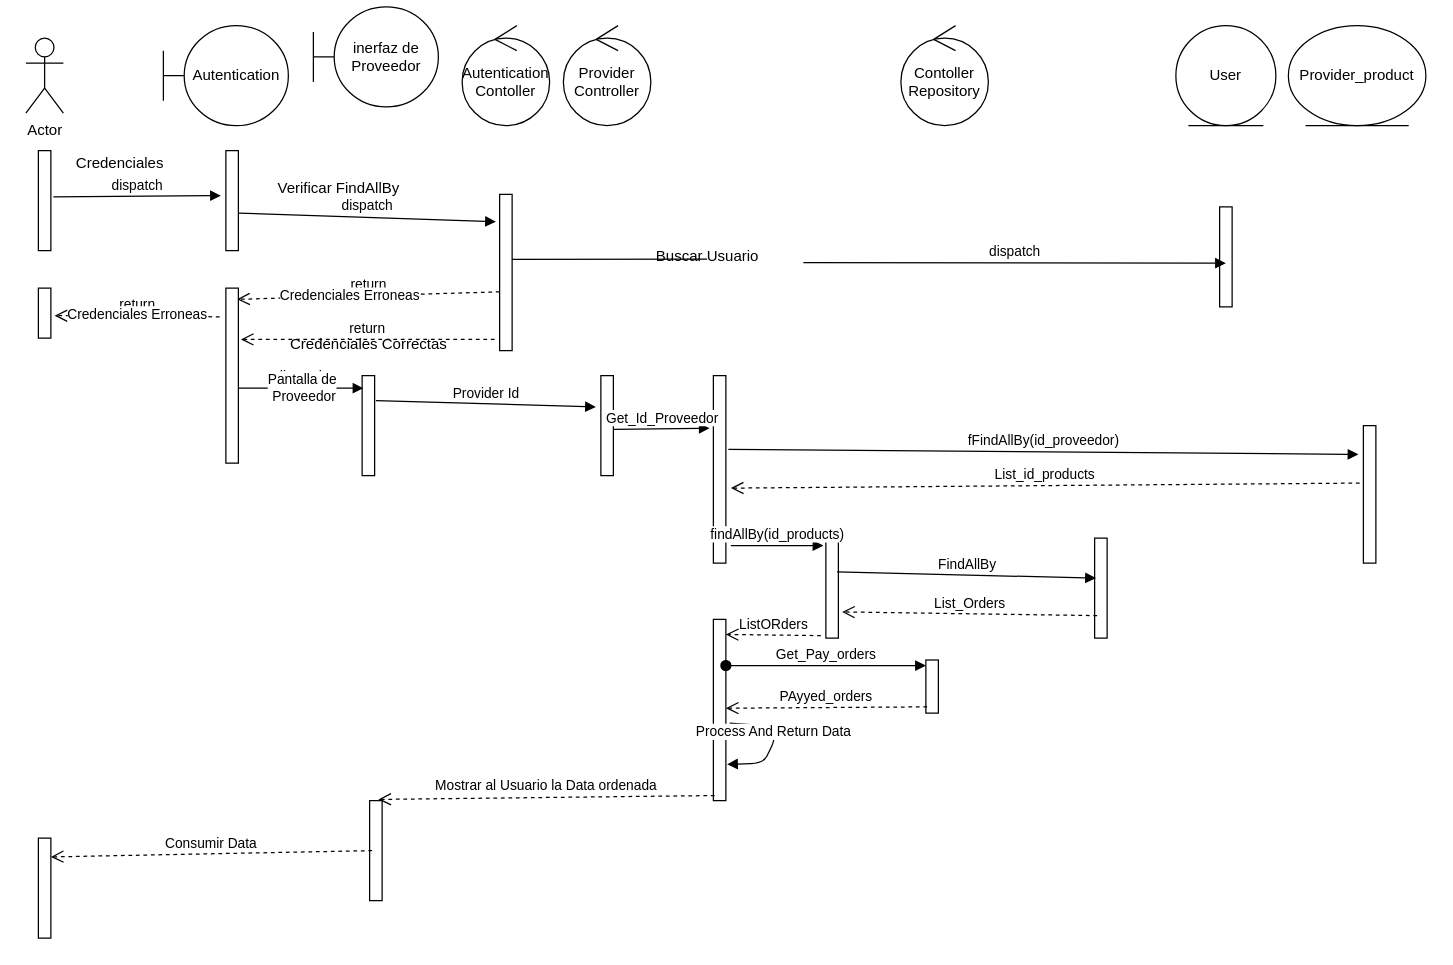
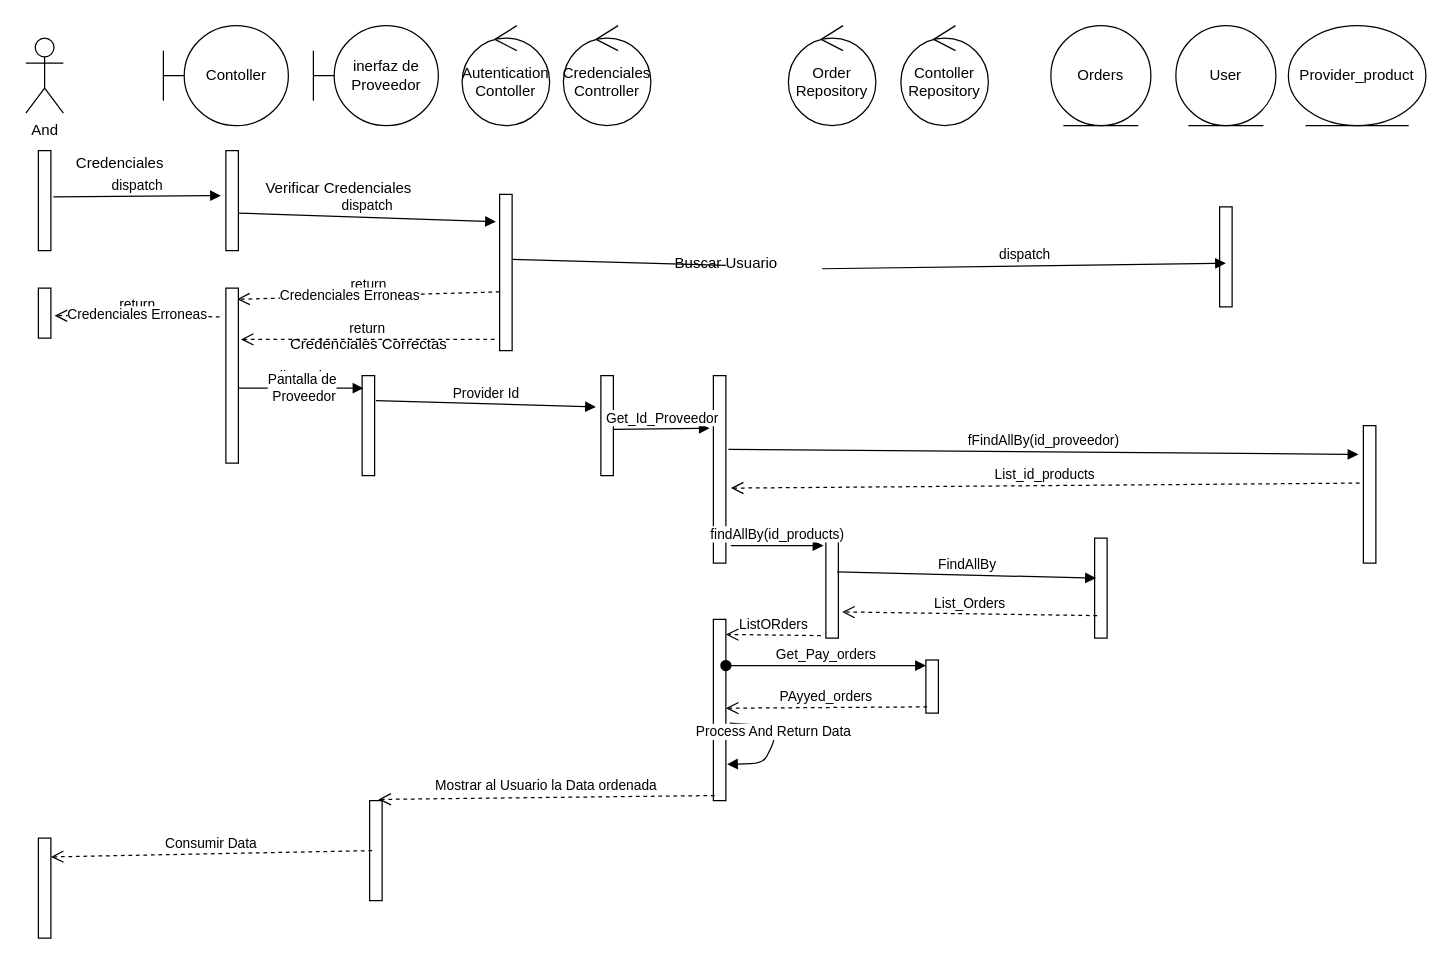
(376, 57) -> (376, 76)
(236, 76) -> (236, 76)
none -> (832, 76)
none -> (1101, 76)
(607, 82) -> (607, 82)
(45, 131) -> (45, 131)
(339, 188) -> (339, 188)
(707, 257) -> (726, 263)
